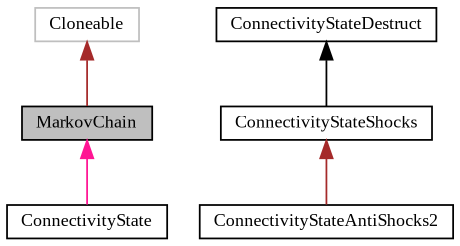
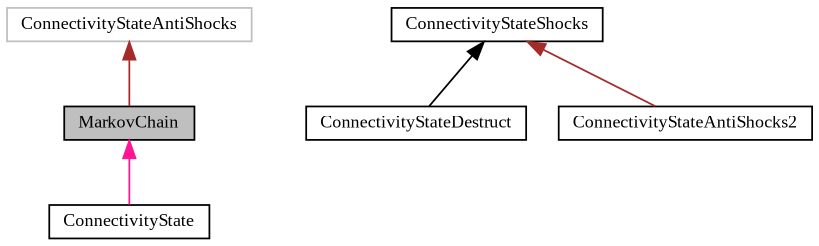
(87, 25) -> (129, 25)
(326, 83) -> (451, 81)
